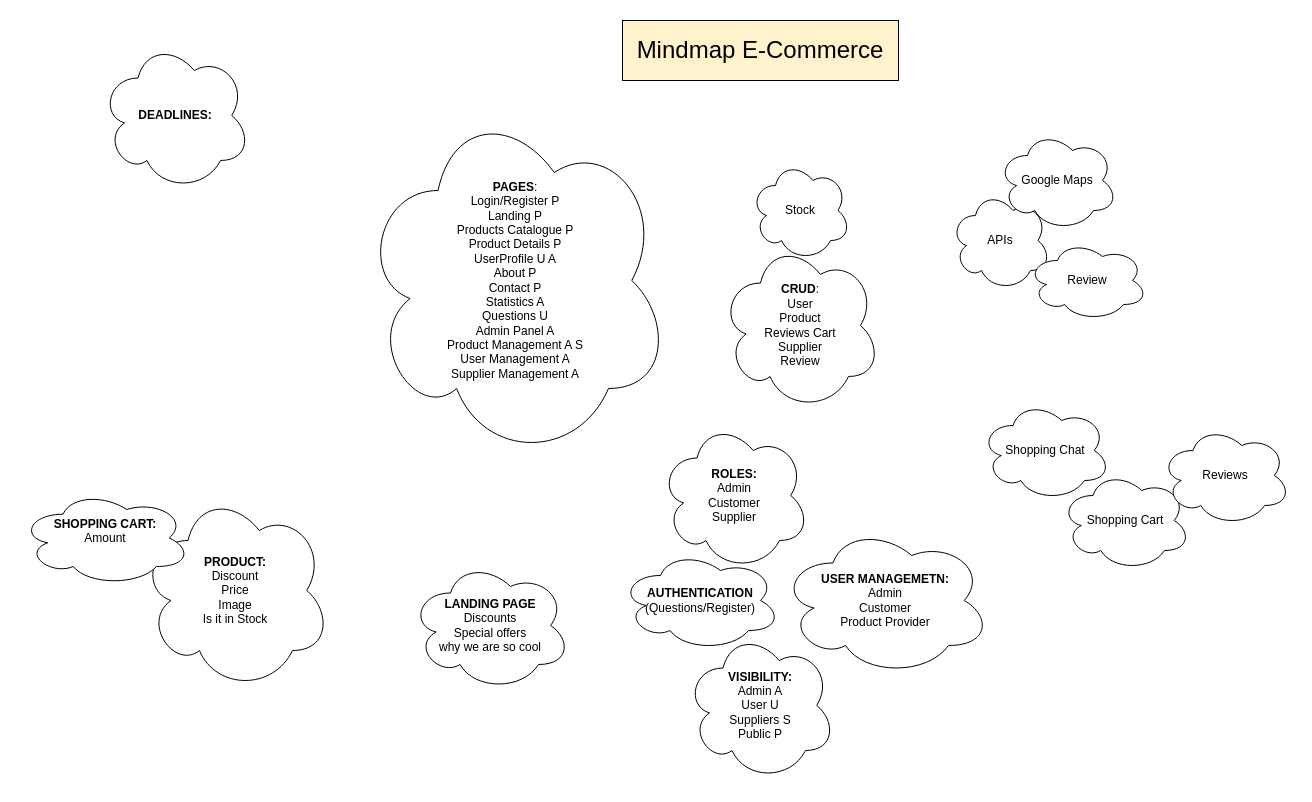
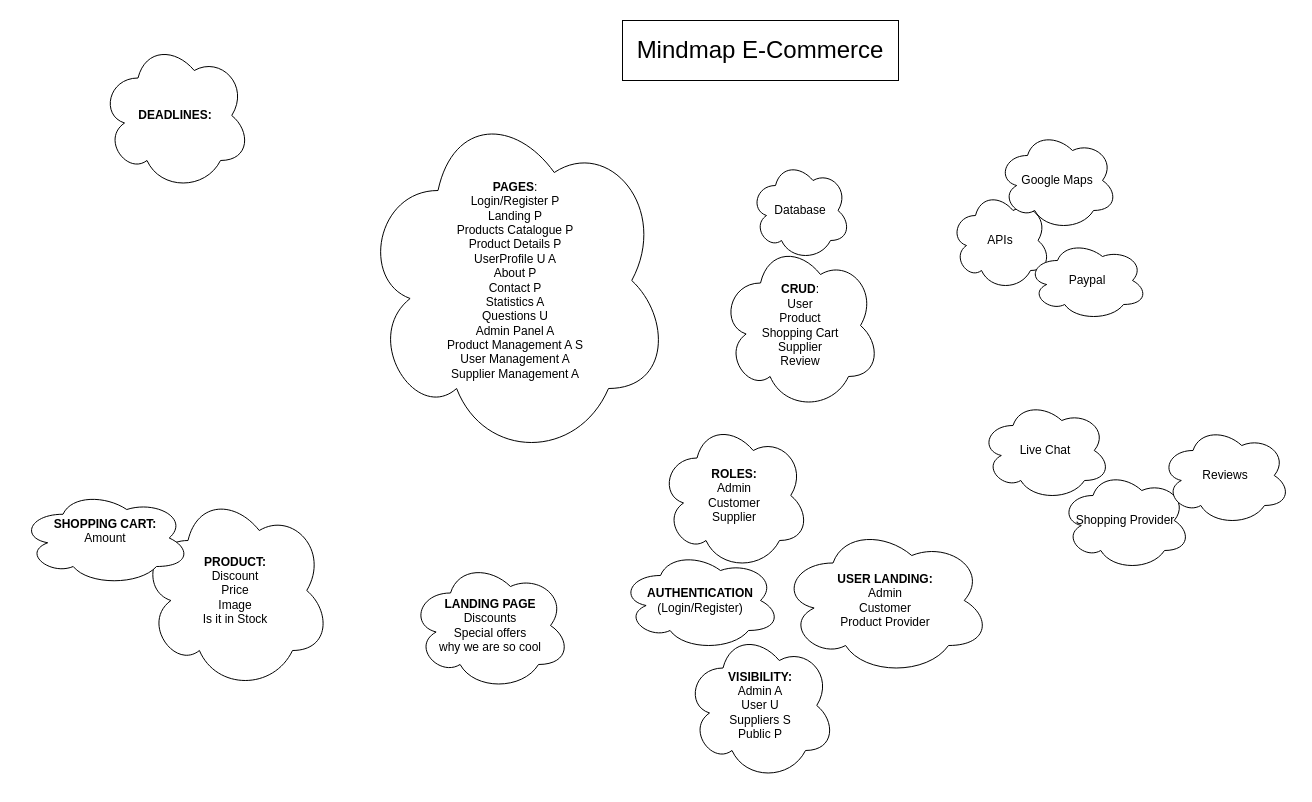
(761, 51) -> (761, 51)
(801, 211) -> (801, 211)
(1088, 281) -> (1088, 281)
(801, 326) -> (801, 326)
(1046, 451) -> (1046, 451)
(1126, 521) -> (1126, 521)
(701, 601) -> (701, 601)
(886, 601) -> (886, 601)
